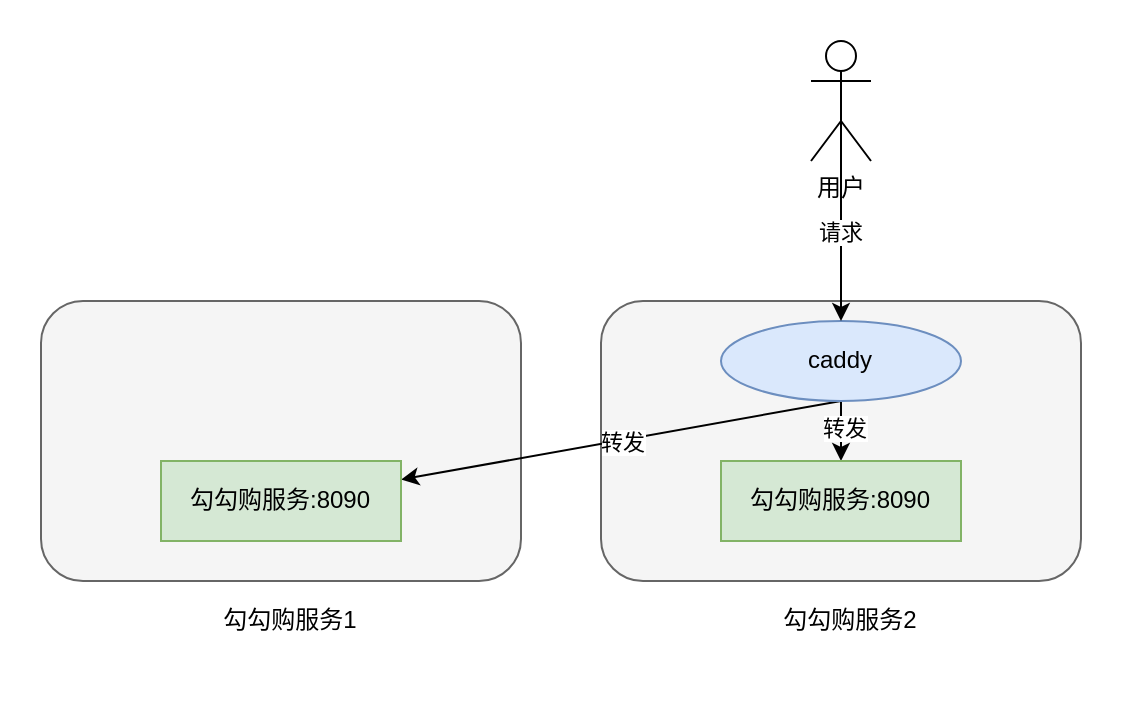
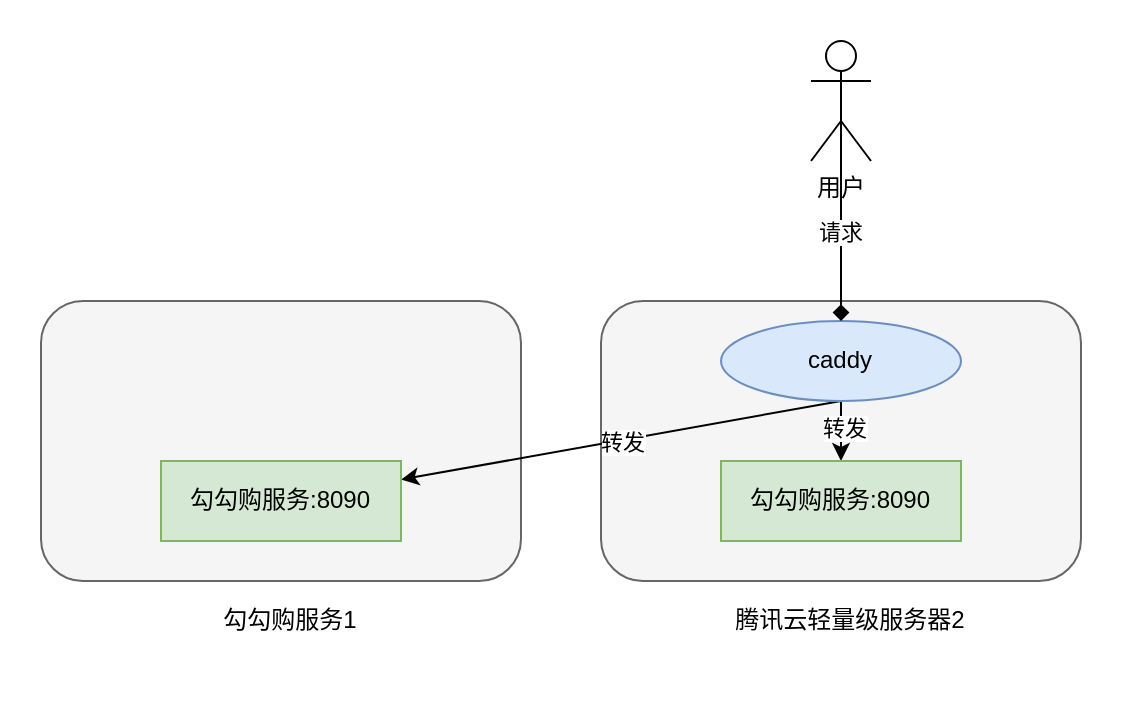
(841, 306) -> (841, 305)
(851, 621) -> (851, 621)
